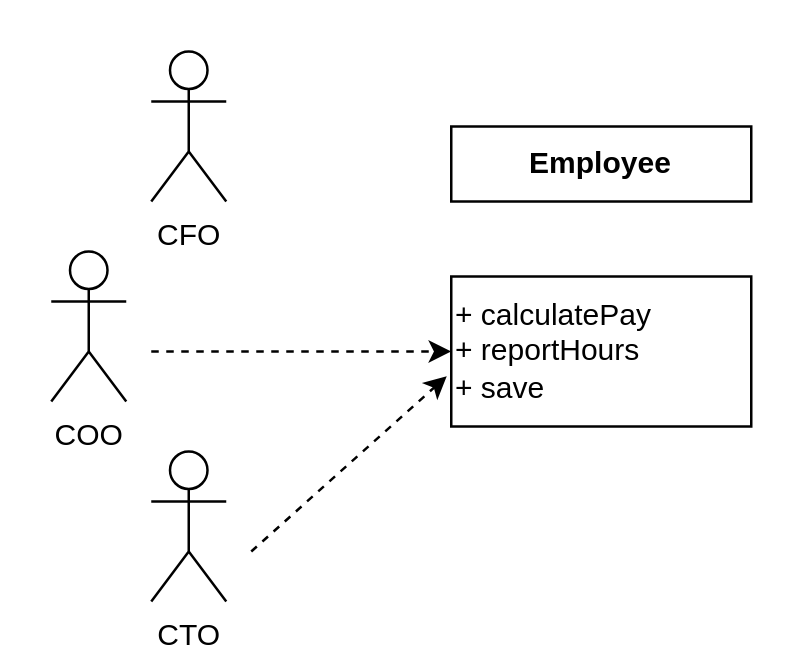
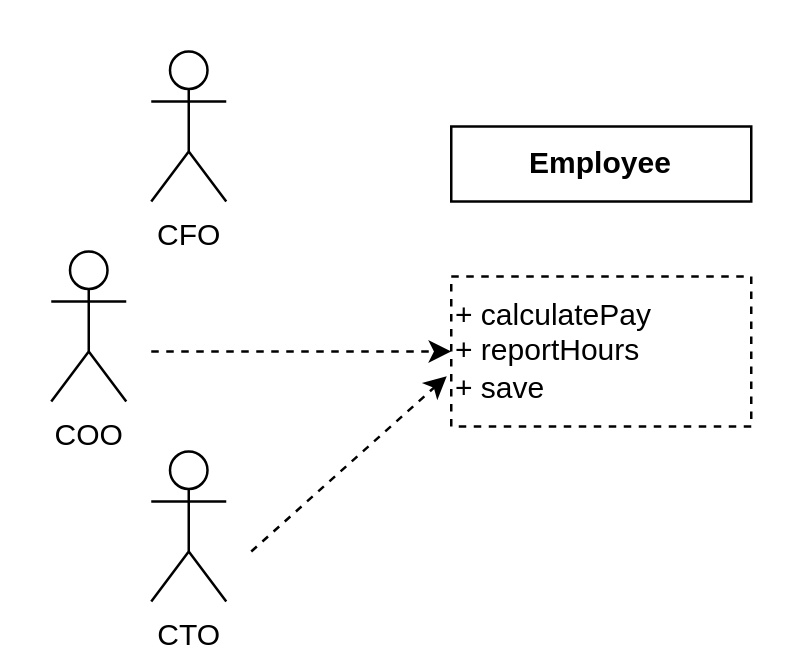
(601, 351) -> (601, 351)
